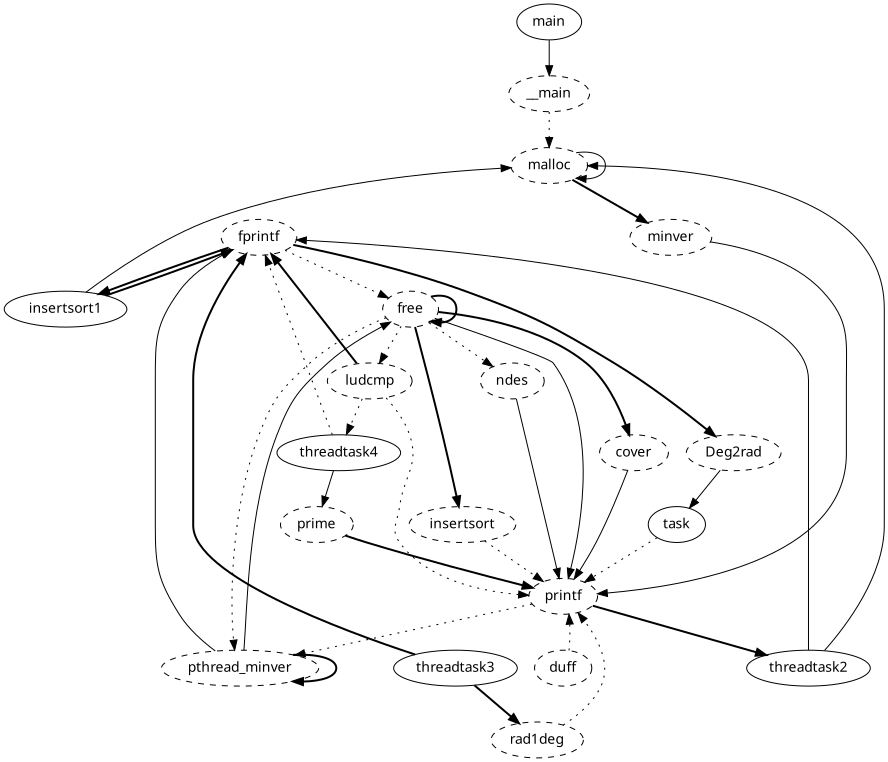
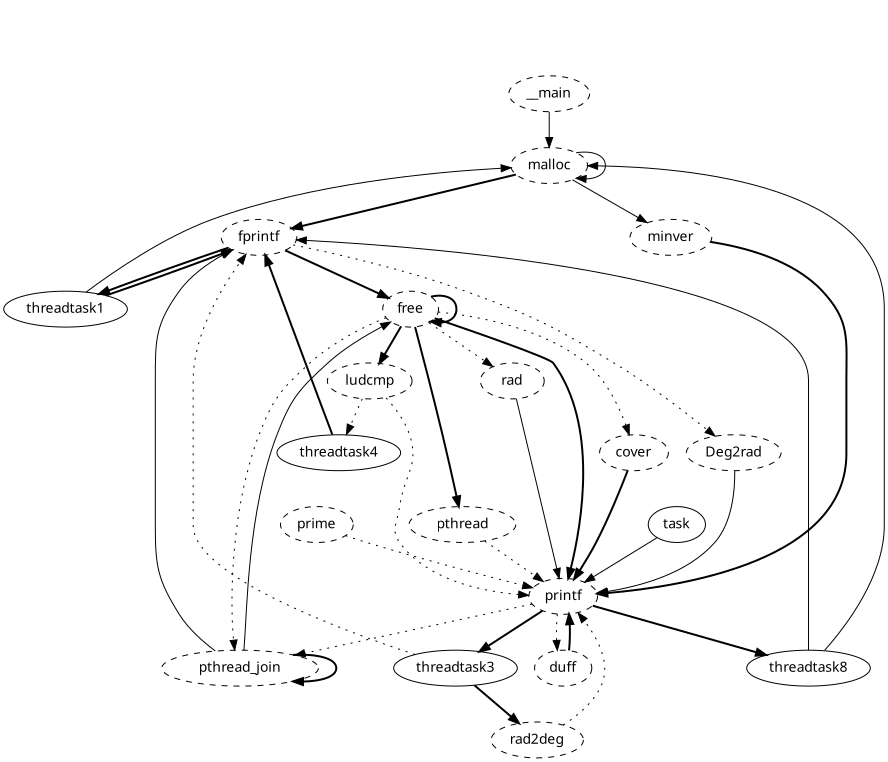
(549, 22) -> none
(549, 125) -> (549, 125)
(605, 199) -> (605, 199)
(332, 272) -> (332, 272)
(66, 309) -> (66, 309)
(513, 309) -> (513, 309)
(317, 313) -> (409, 200)
(393, 341) -> (393, 341)
(551, 341) -> (551, 341)
(300, 350) -> (300, 350)
(512, 381) -> (512, 381)
(572, 401) -> (572, 401)
(846, 458) -> (846, 458)
(329, 484) -> none
(708, 485) -> (698, 557)
(193, 521) -> (193, 521)
(606, 522) -> (606, 522)
(462, 525) -> (462, 525)
(625, 557) -> (625, 557)
(434, 562) -> (434, 562)
none -> (557, 627)
none -> (515, 628)
(570, 637) -> (570, 637)
(240, 668) -> (240, 668)
(808, 668) -> (808, 668)
(537, 740) -> (537, 740)
